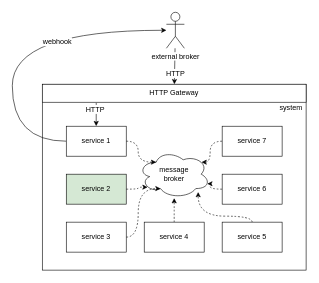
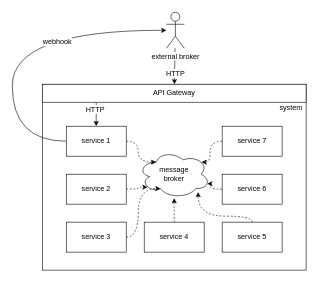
(174, 93) -> (174, 93)
(96, 189) -> (96, 189)
